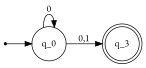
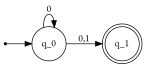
(122, 44) -> (122, 44)
